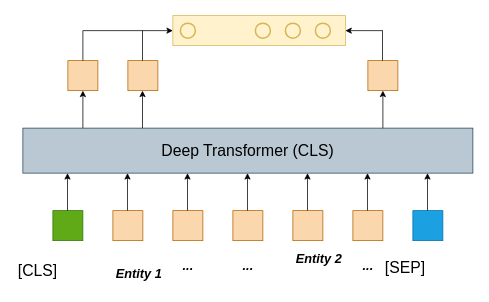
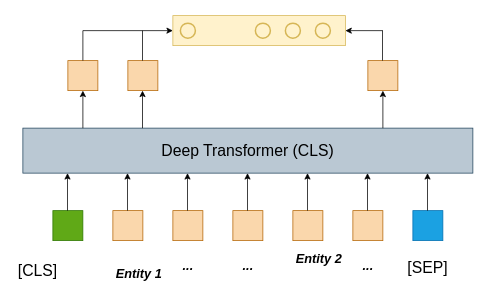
(405, 267) -> (428, 267)
